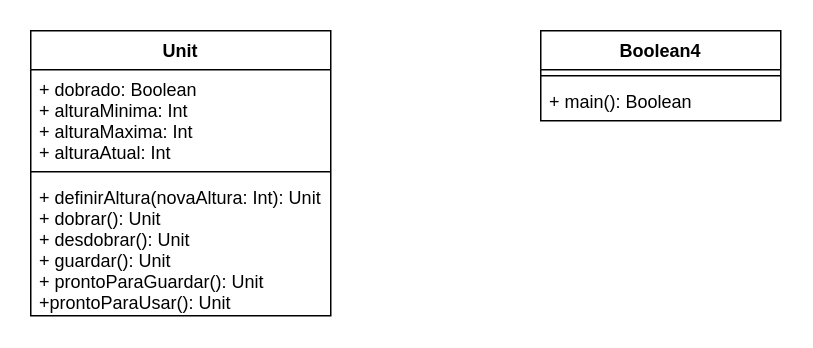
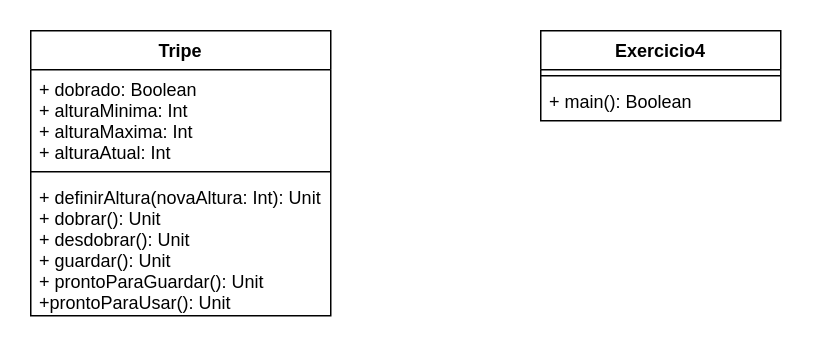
(180, 51) -> (180, 51)
(660, 51) -> (660, 51)
